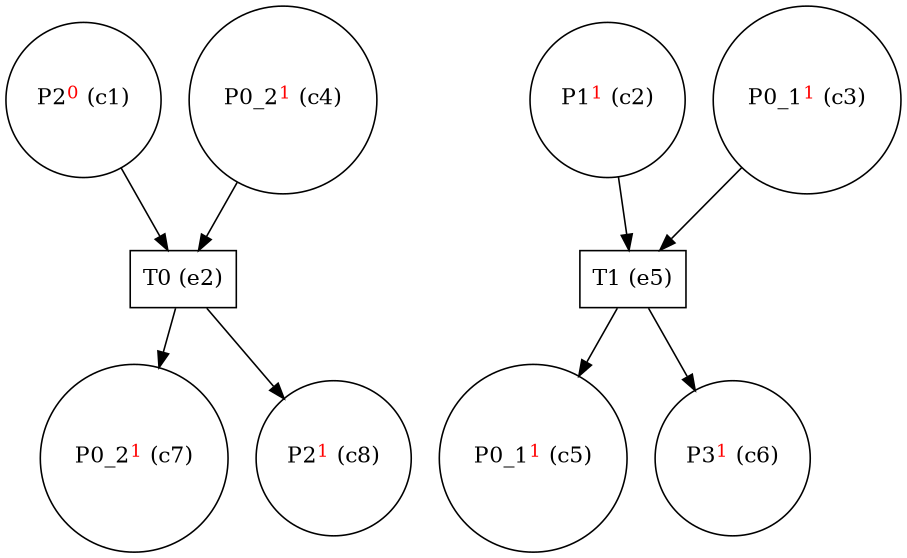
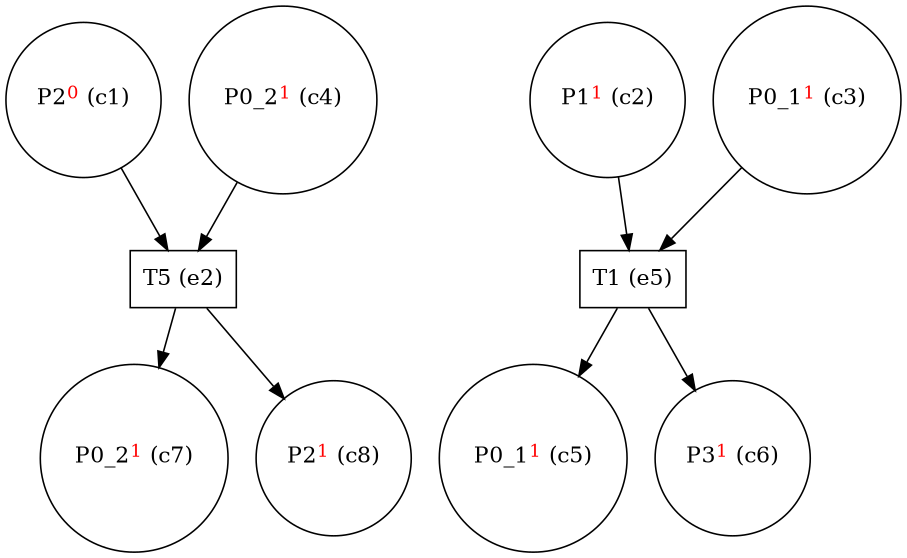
(183, 279) -> (183, 279)
